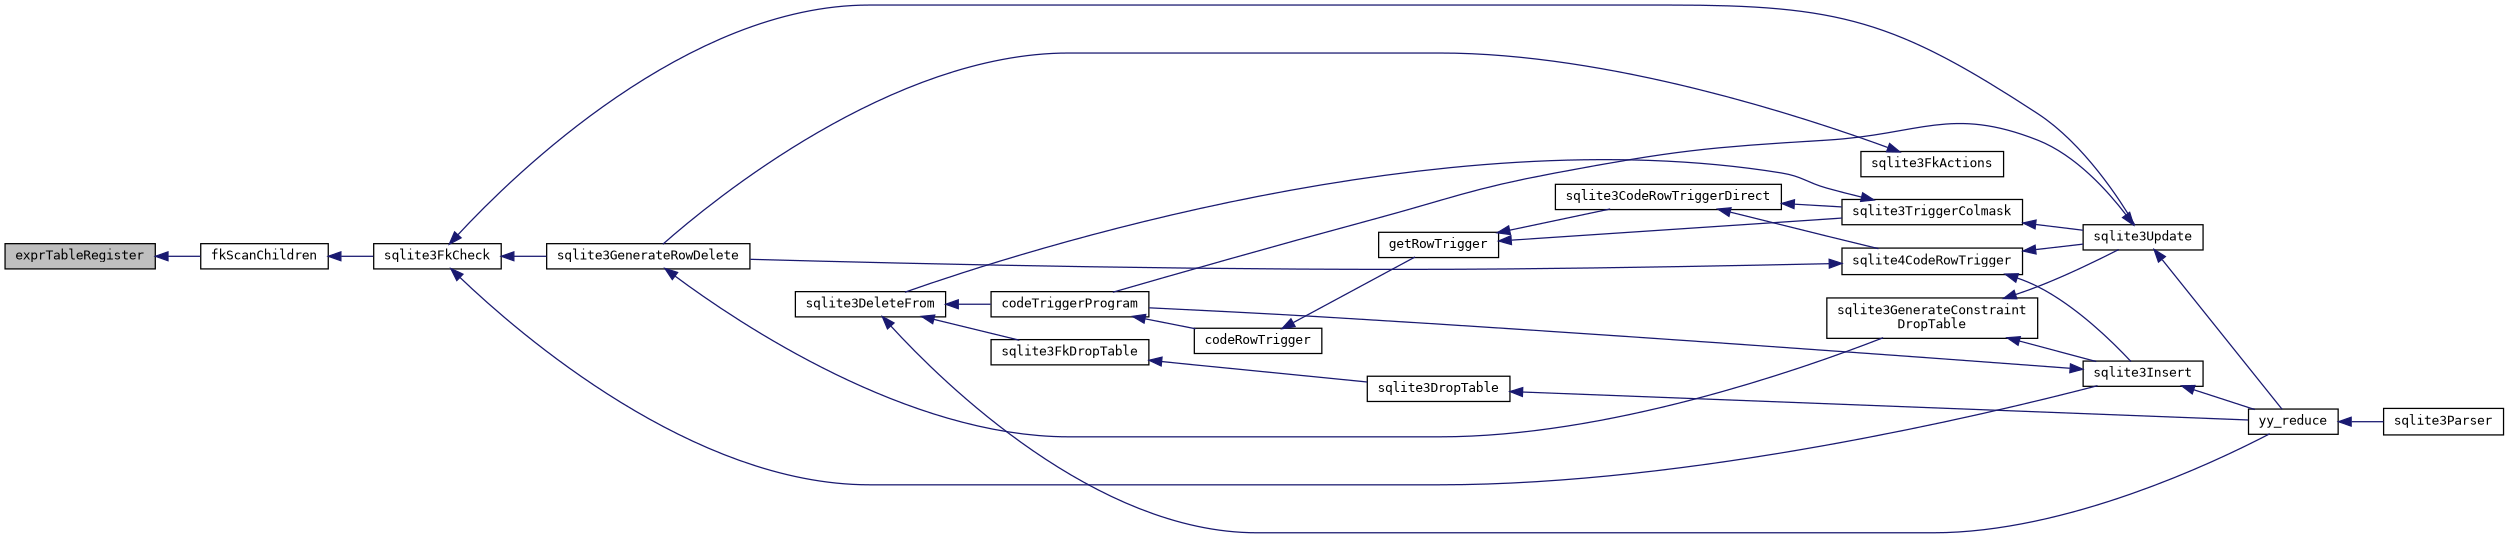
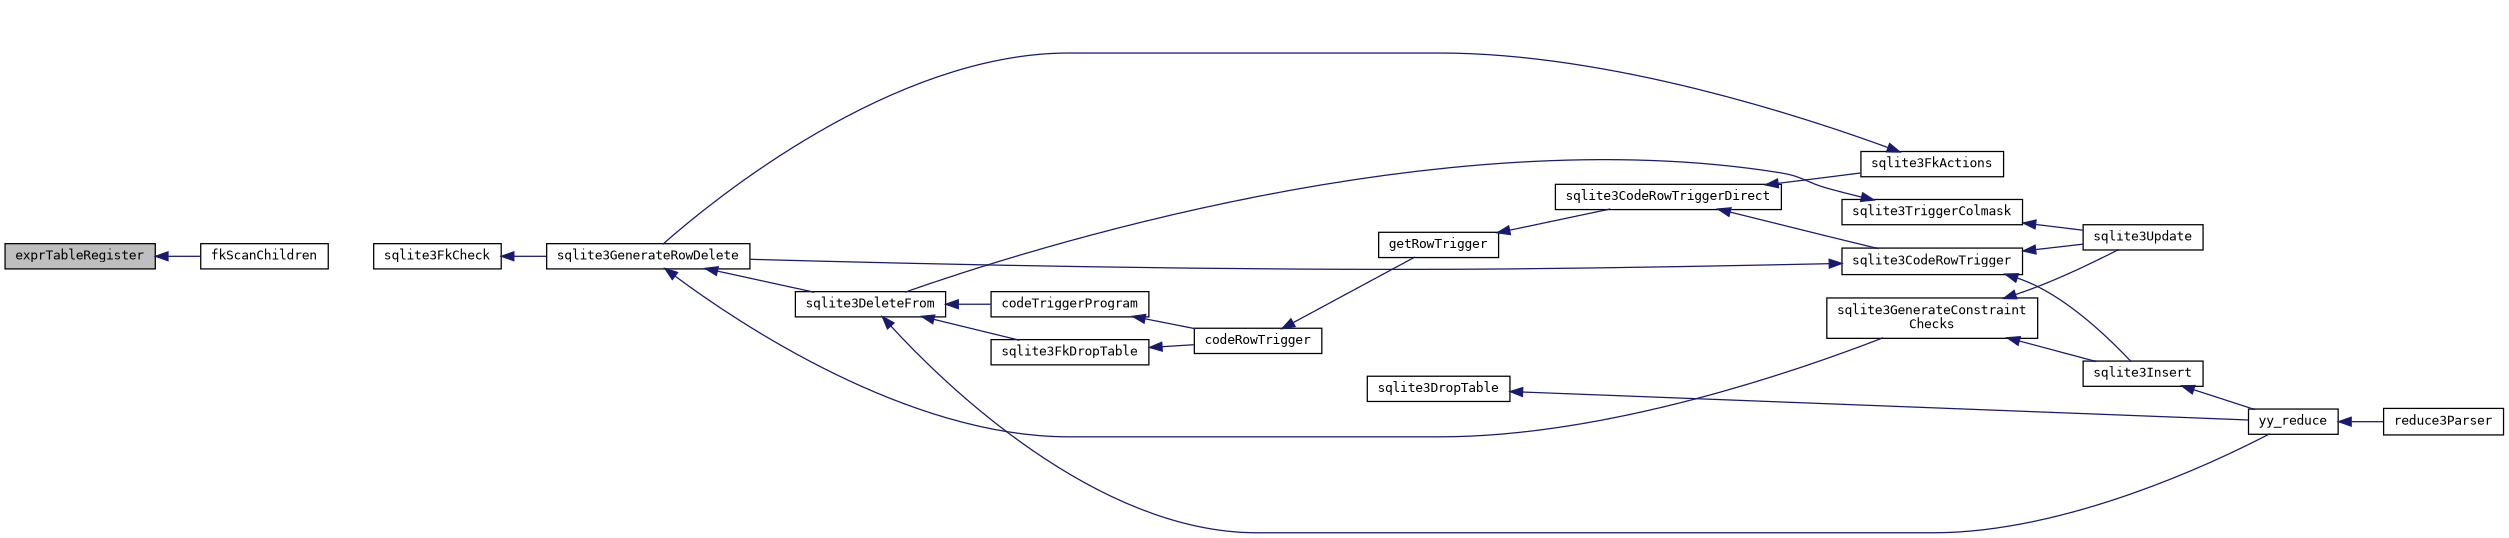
(1298, 5) -> none
(1680, 152) -> none
(1818, 206) -> (1821, 178)
(1677, 229) -> none
(357, 256) -> none
(1932, 261) -> (1932, 261)
none -> (766, 282)
(1932, 318) -> (1932, 318)
(1610, 335) -> none
(2222, 335) -> none
(1264, 372) -> (1178, 346)
(2444, 422) -> (2444, 422)
(1253, 485) -> none
